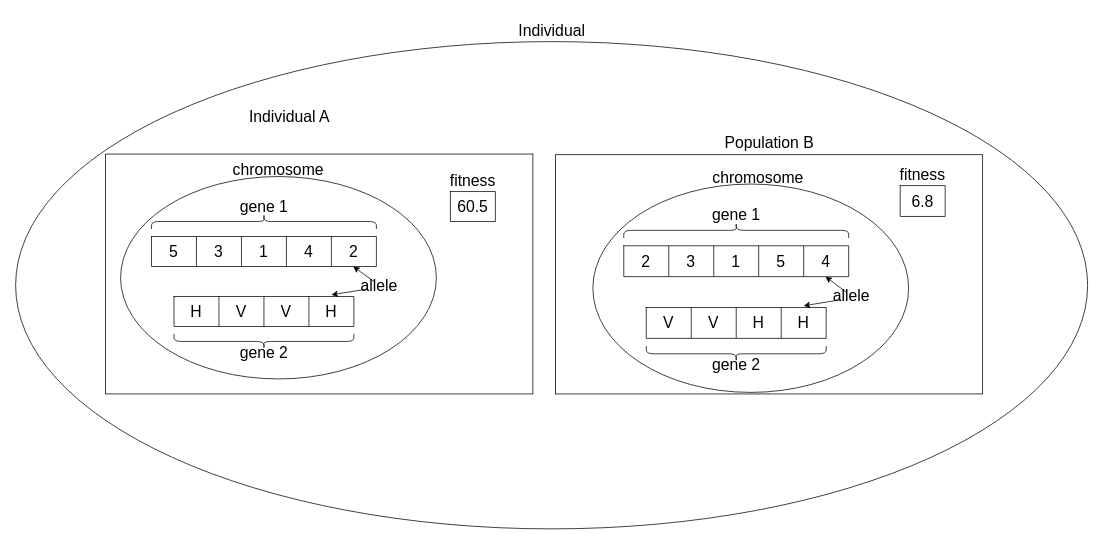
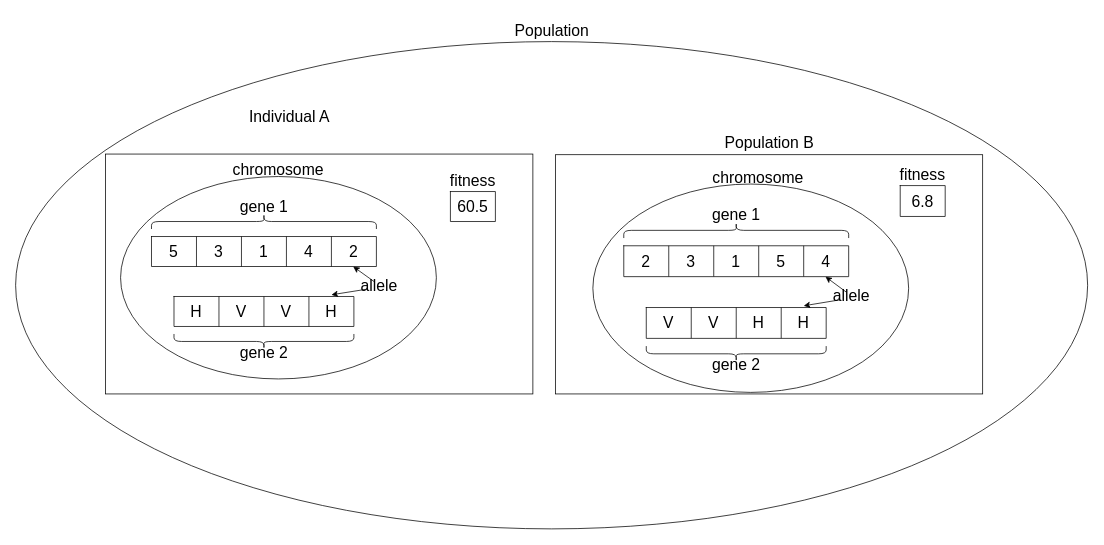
(552, 30) -> (552, 30)
